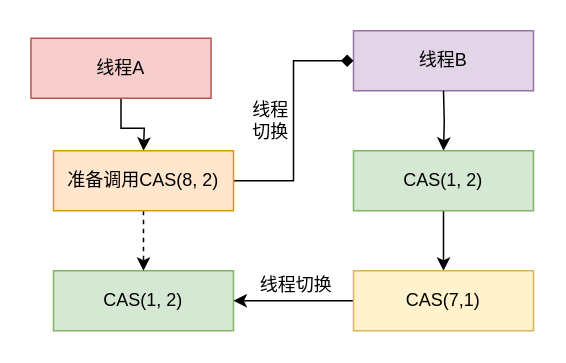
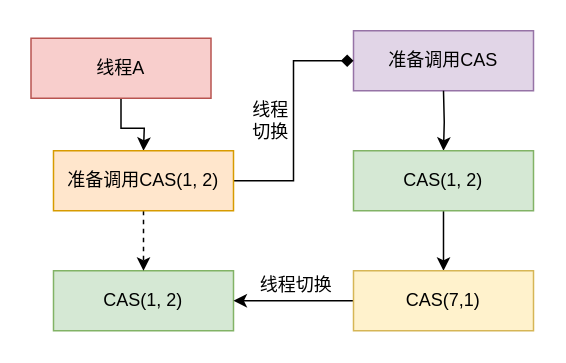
(443, 61) -> (443, 61)
(143, 181) -> (143, 181)
